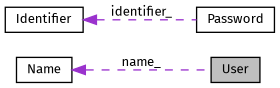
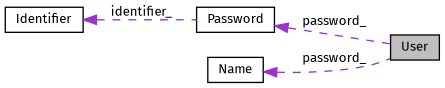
none -> (339, 36)
(140, 63) -> (332, 59)
